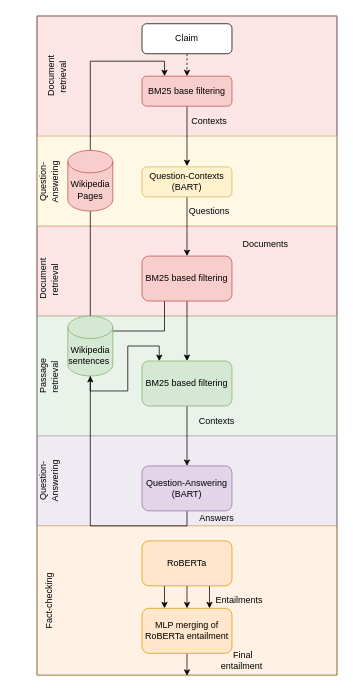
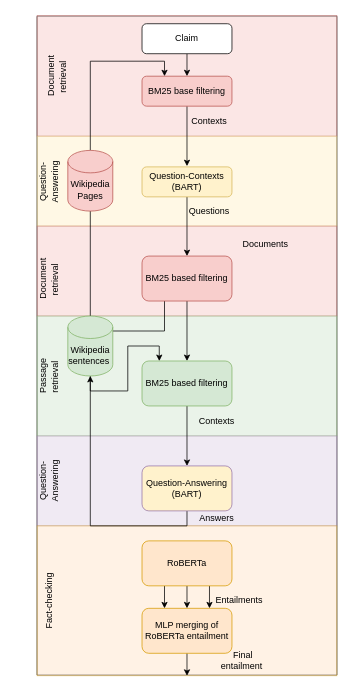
(187, 62) -> (187, 62)
(187, 489) -> (187, 489)
